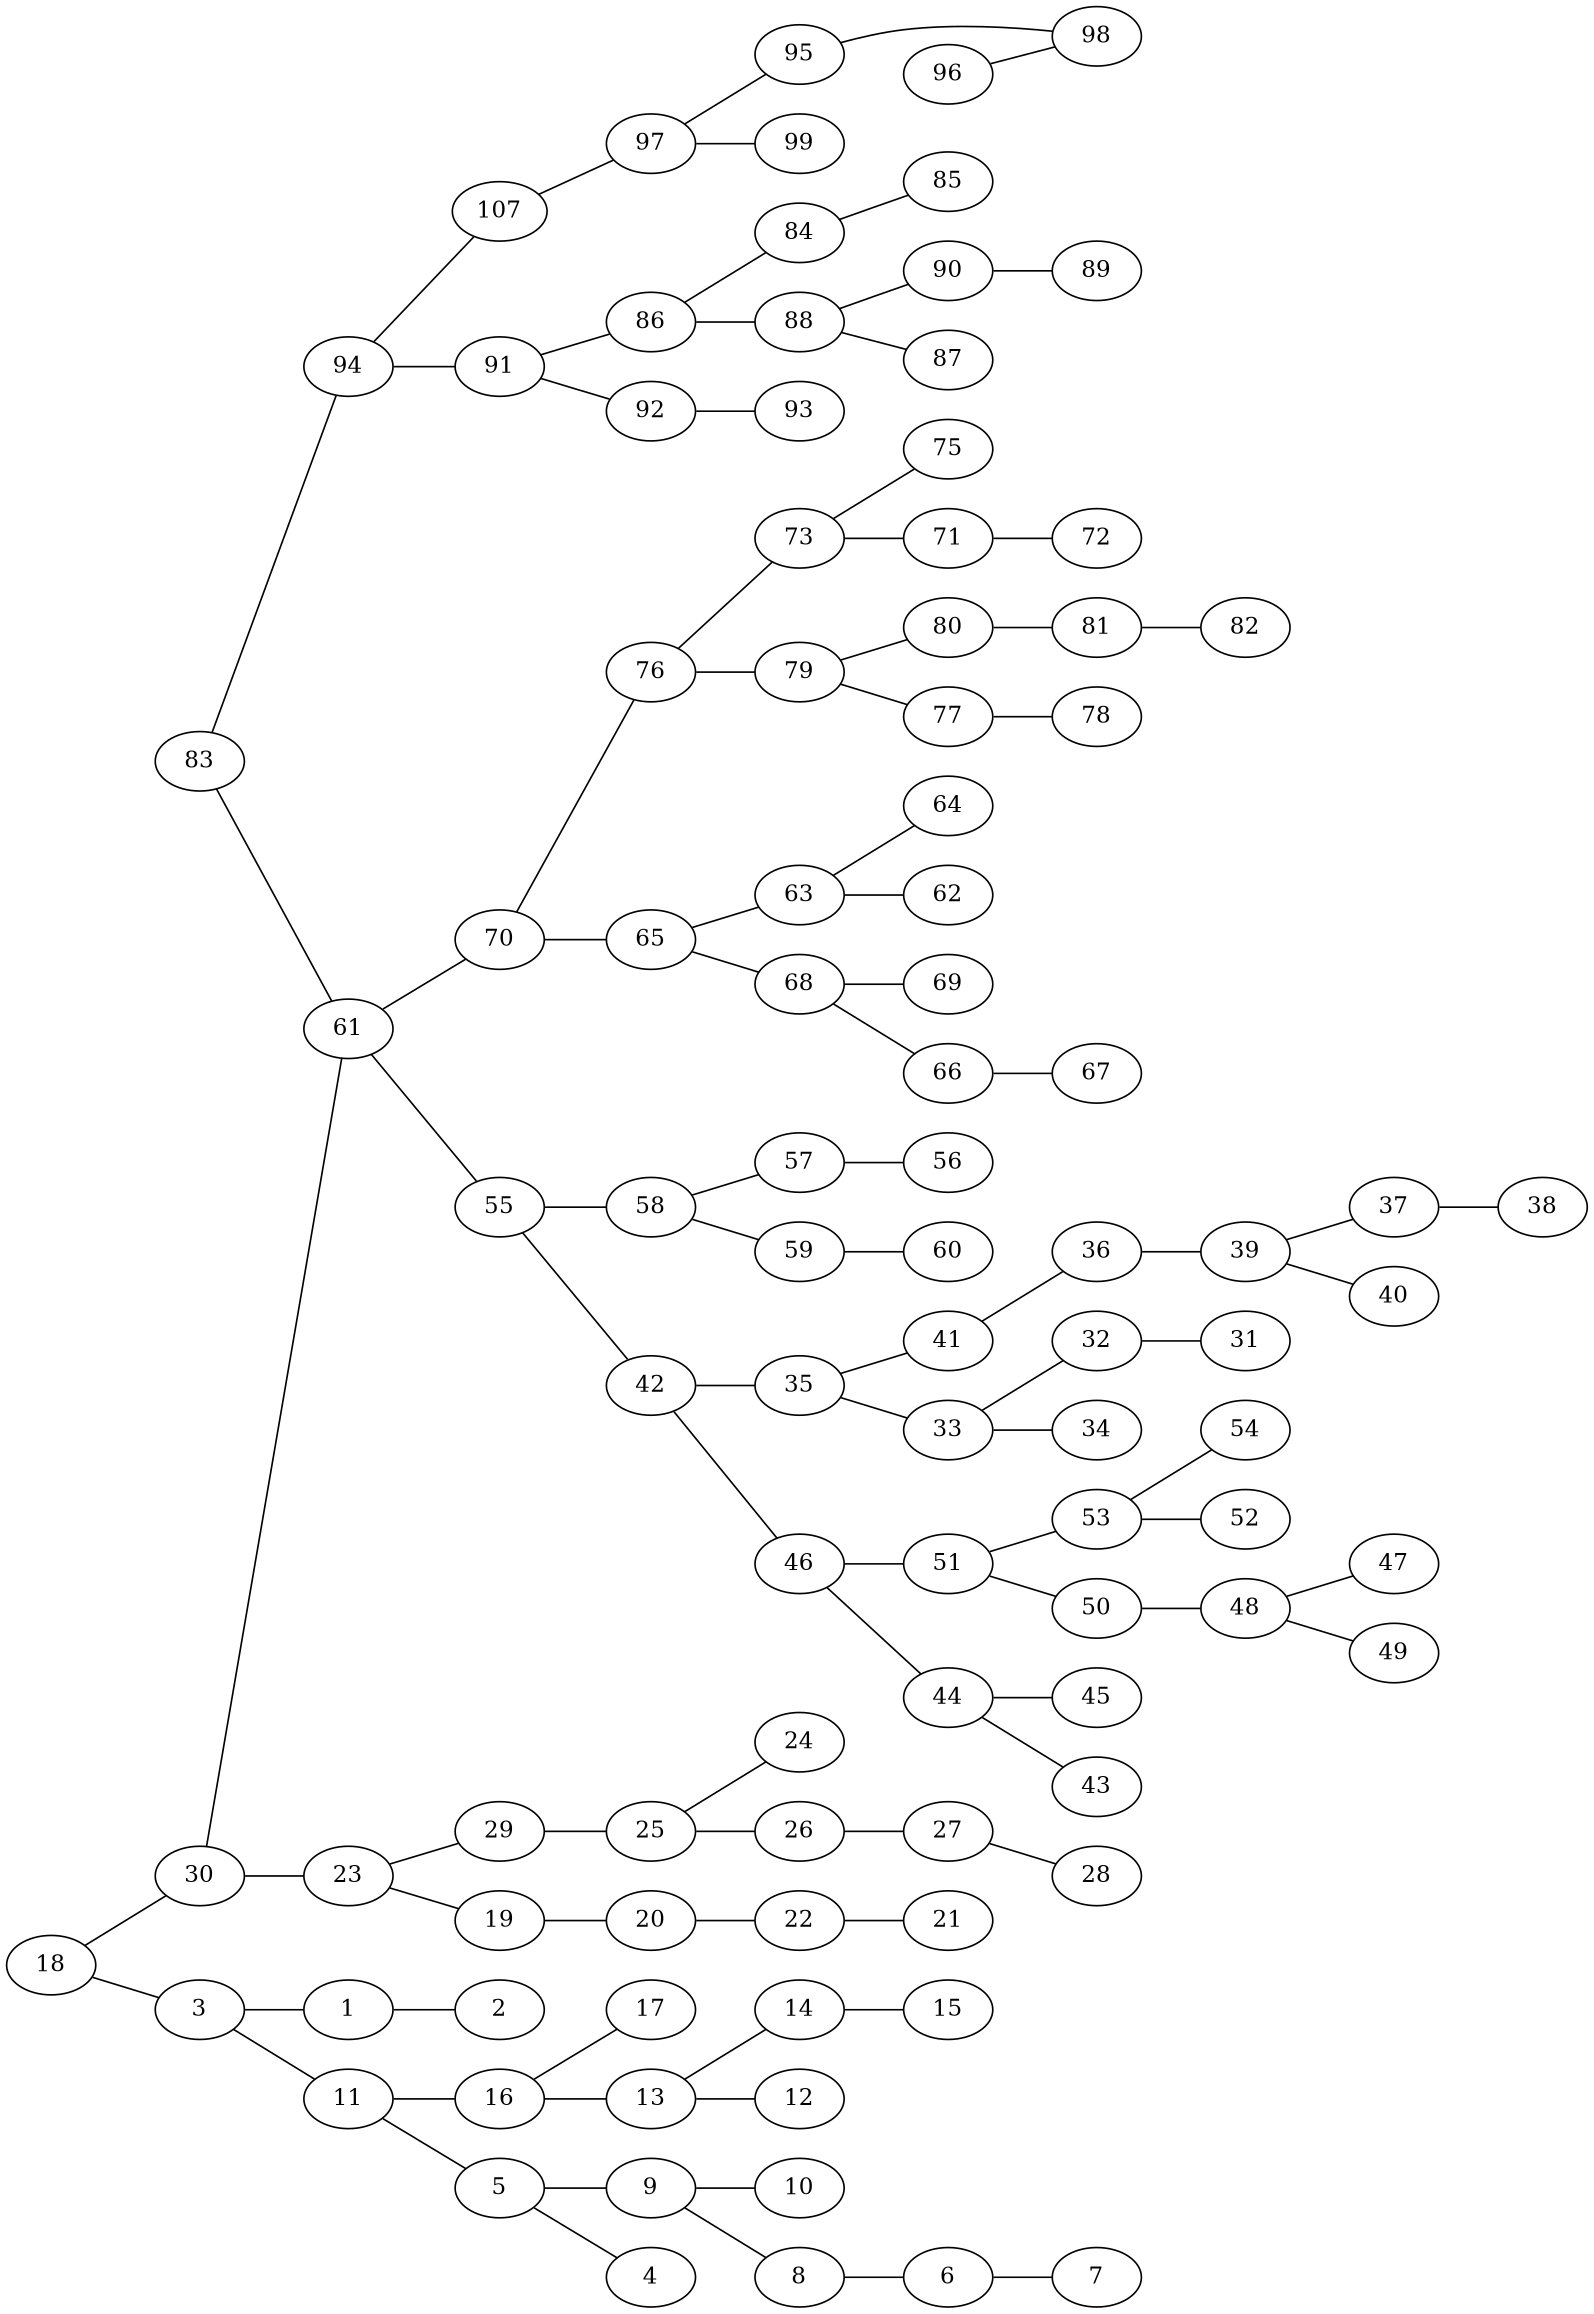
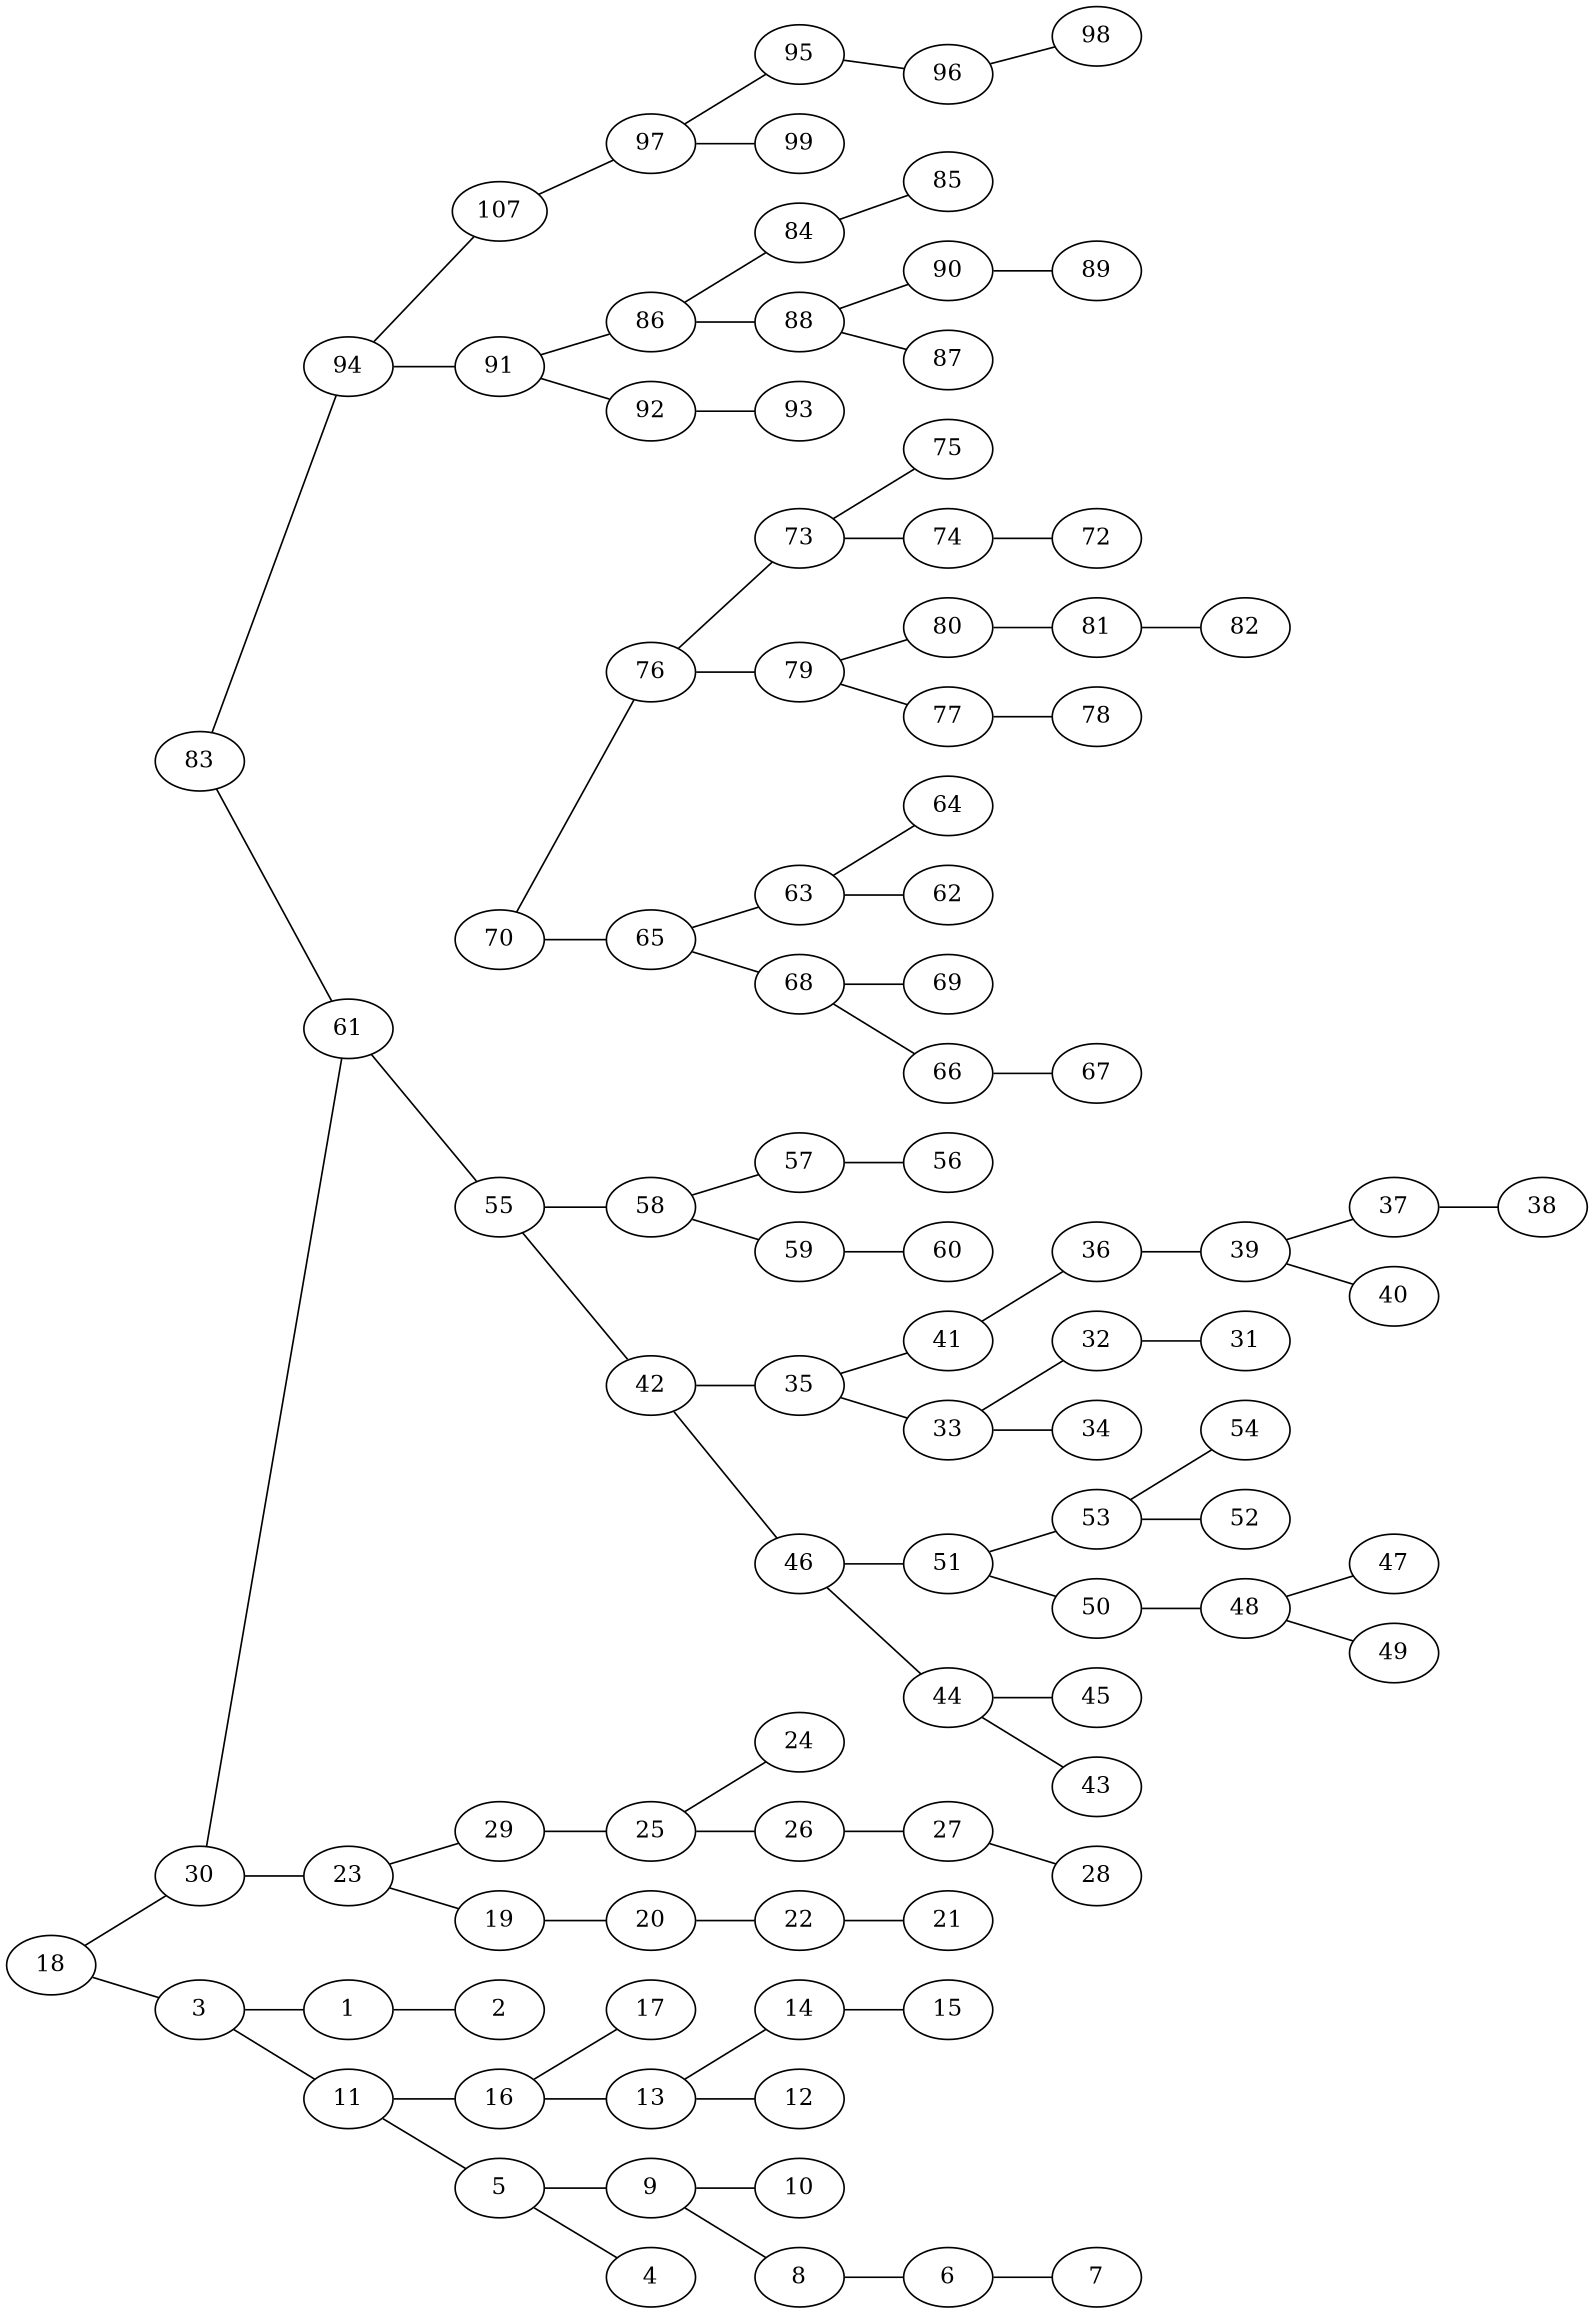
(946, 27) -> (874, 64)
(948, 538) -> (948, 538)
(424, 984) -> none
